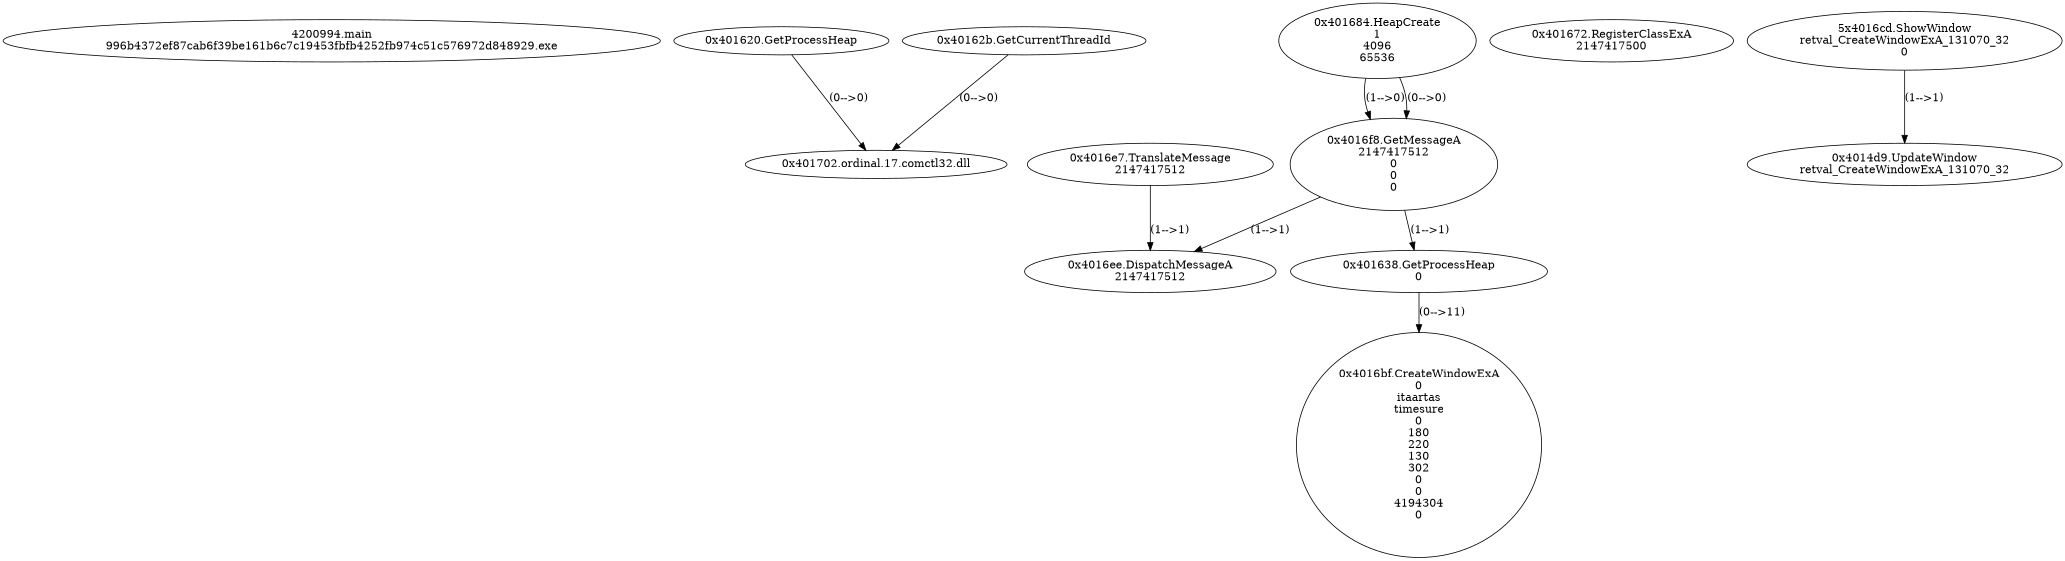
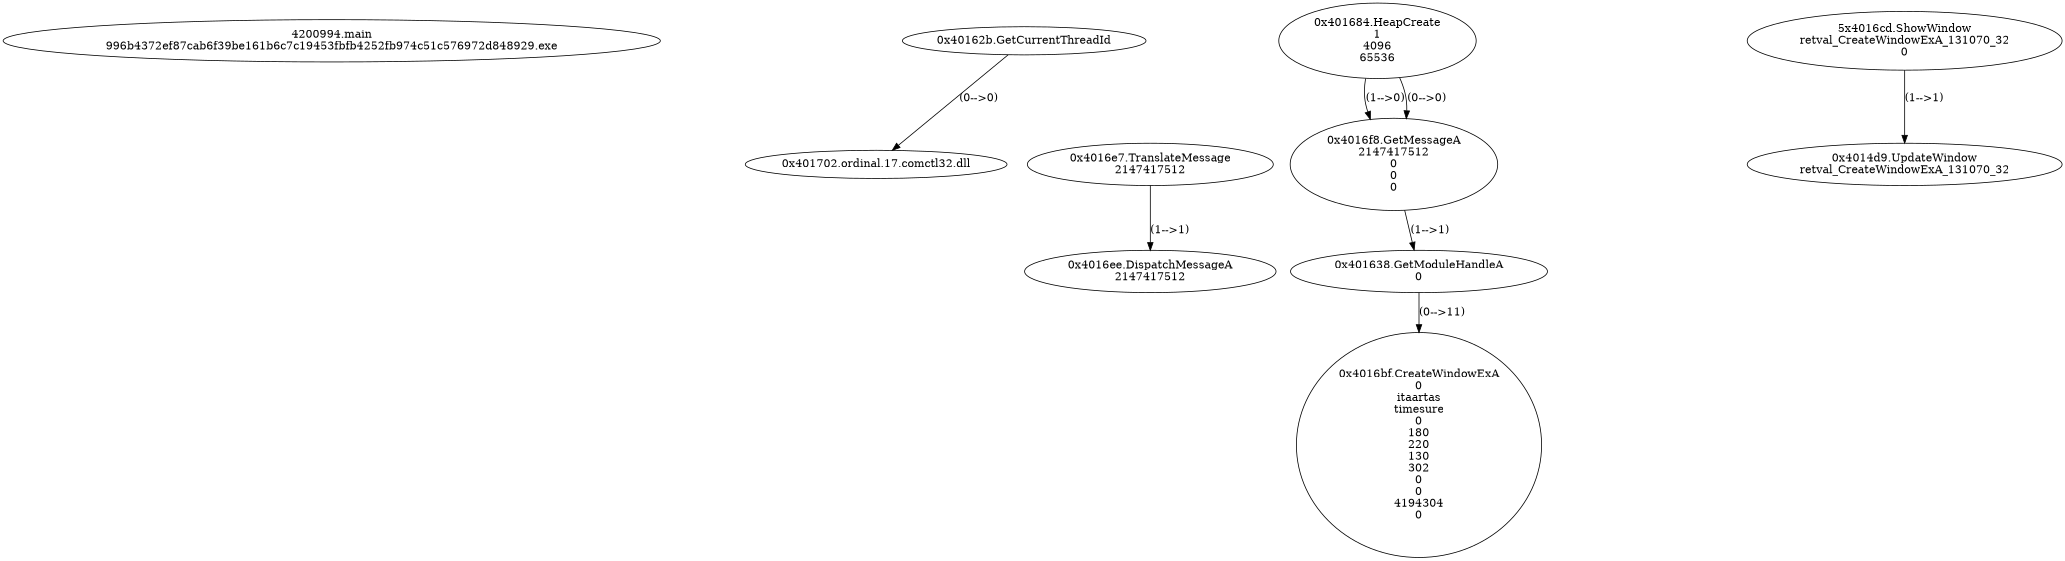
(781, 41) -> none
(1612, 41) -> none
(1261, 223) -> none
(1419, 271) -> (1419, 271)
